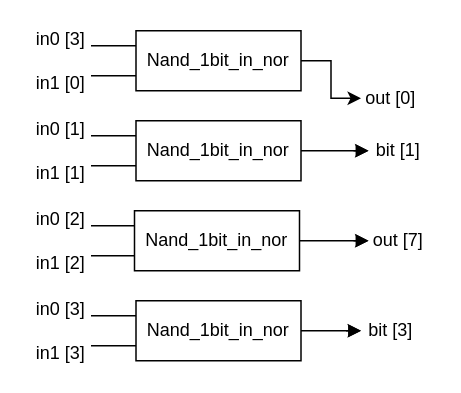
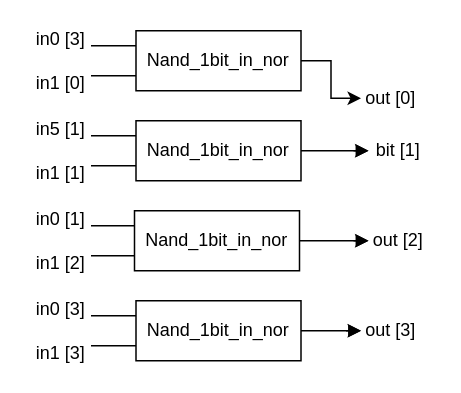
(61, 151) -> (61, 151)
(61, 241) -> (61, 241)
(398, 241) -> (398, 241)
(391, 331) -> (391, 331)
